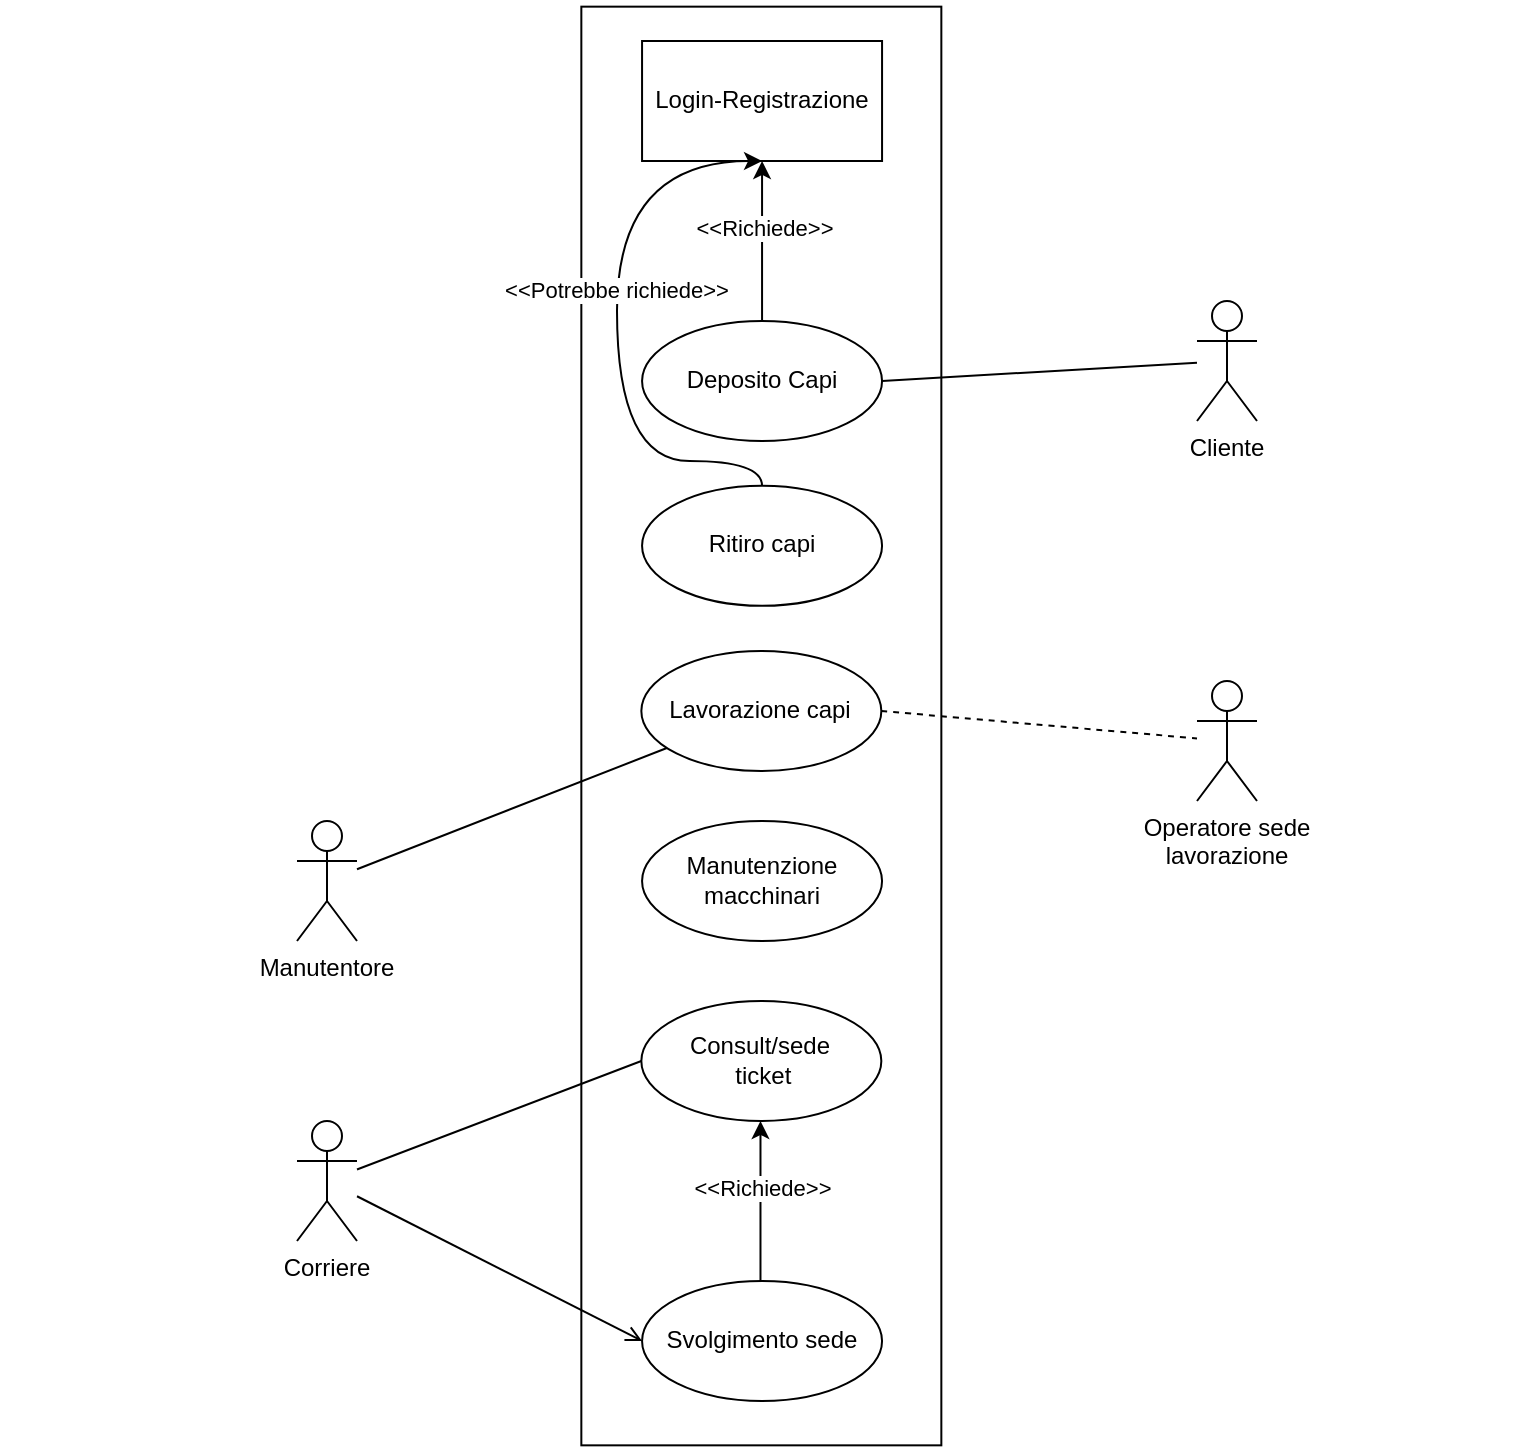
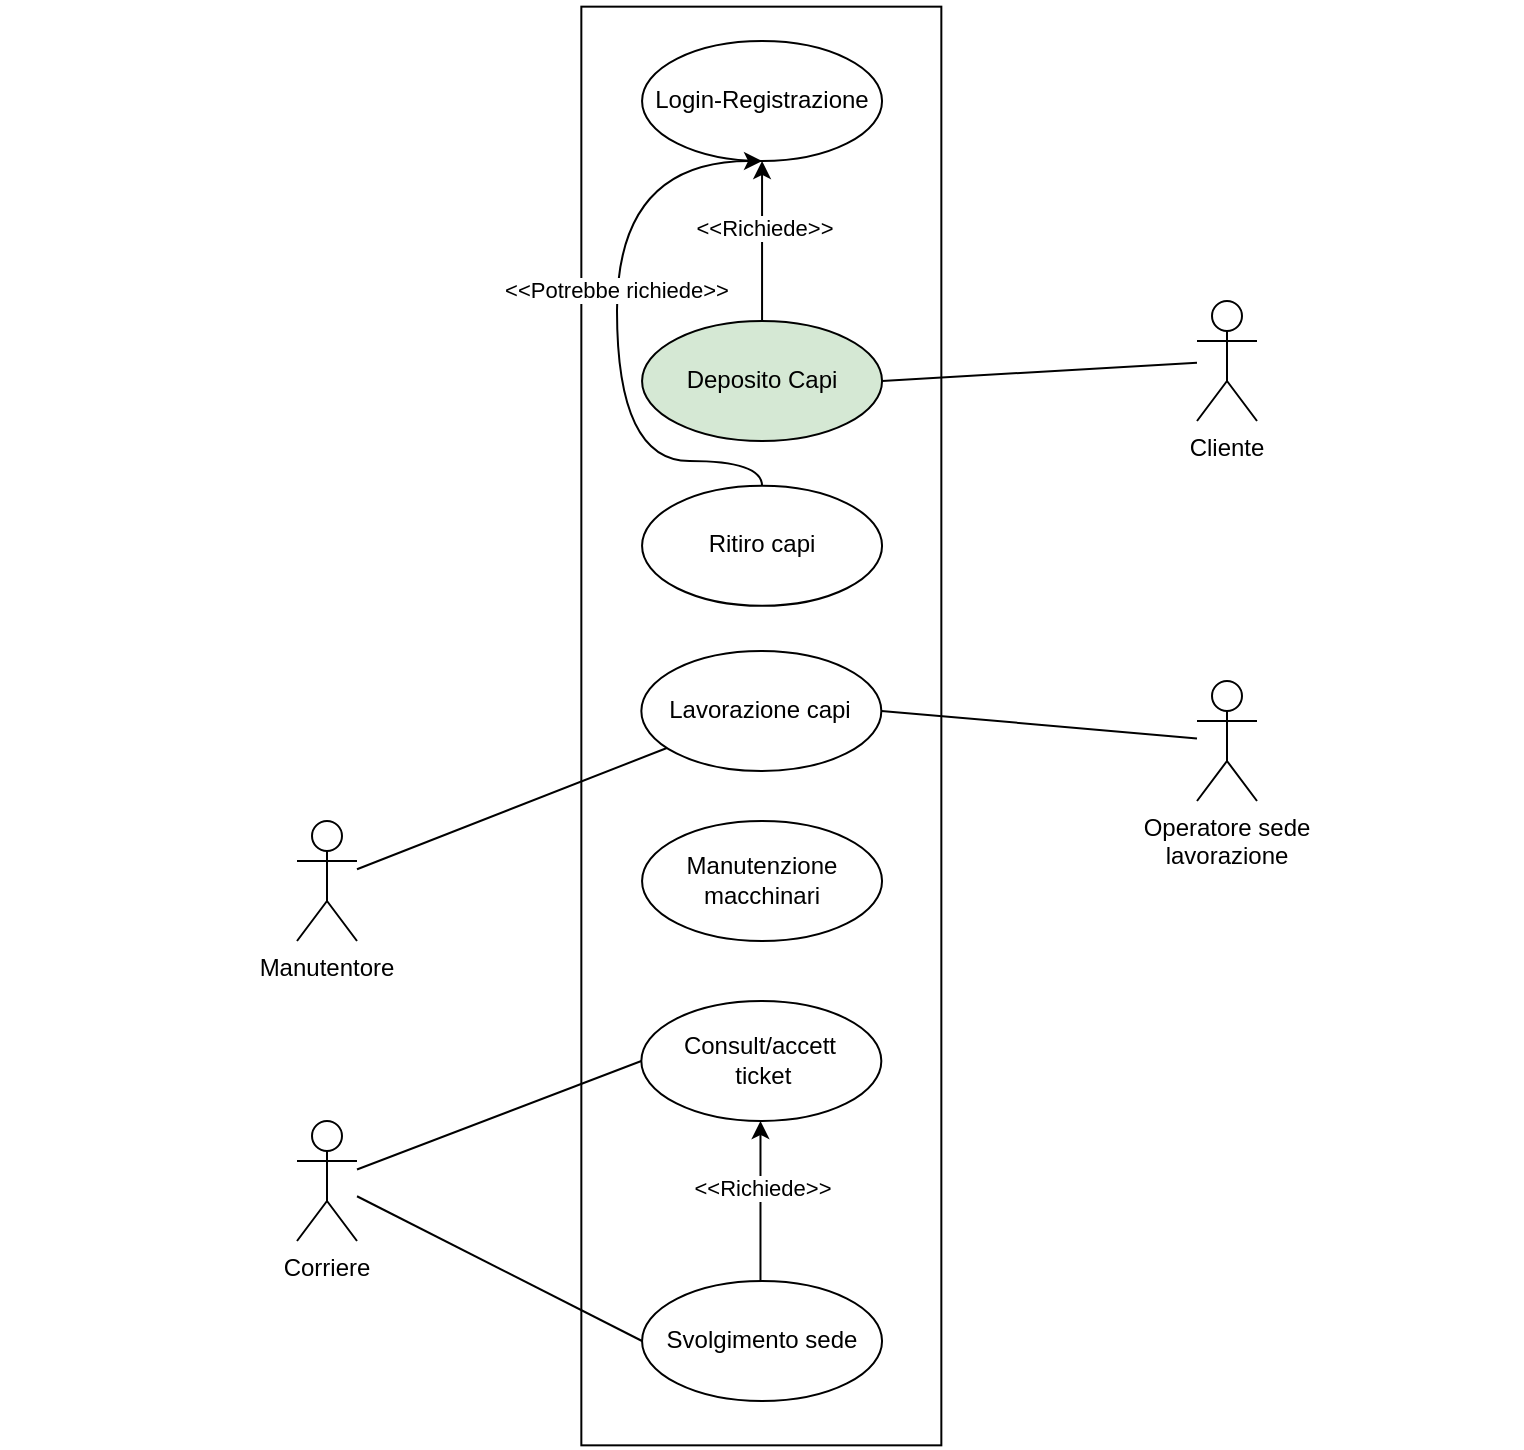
(762, 101) -> (762, 101)
(762, 381) -> (762, 381)
(1040, 725) -> (1040, 725)
(761, 1061) -> (761, 1061)
(635, 1338) -> (637, 1338)
